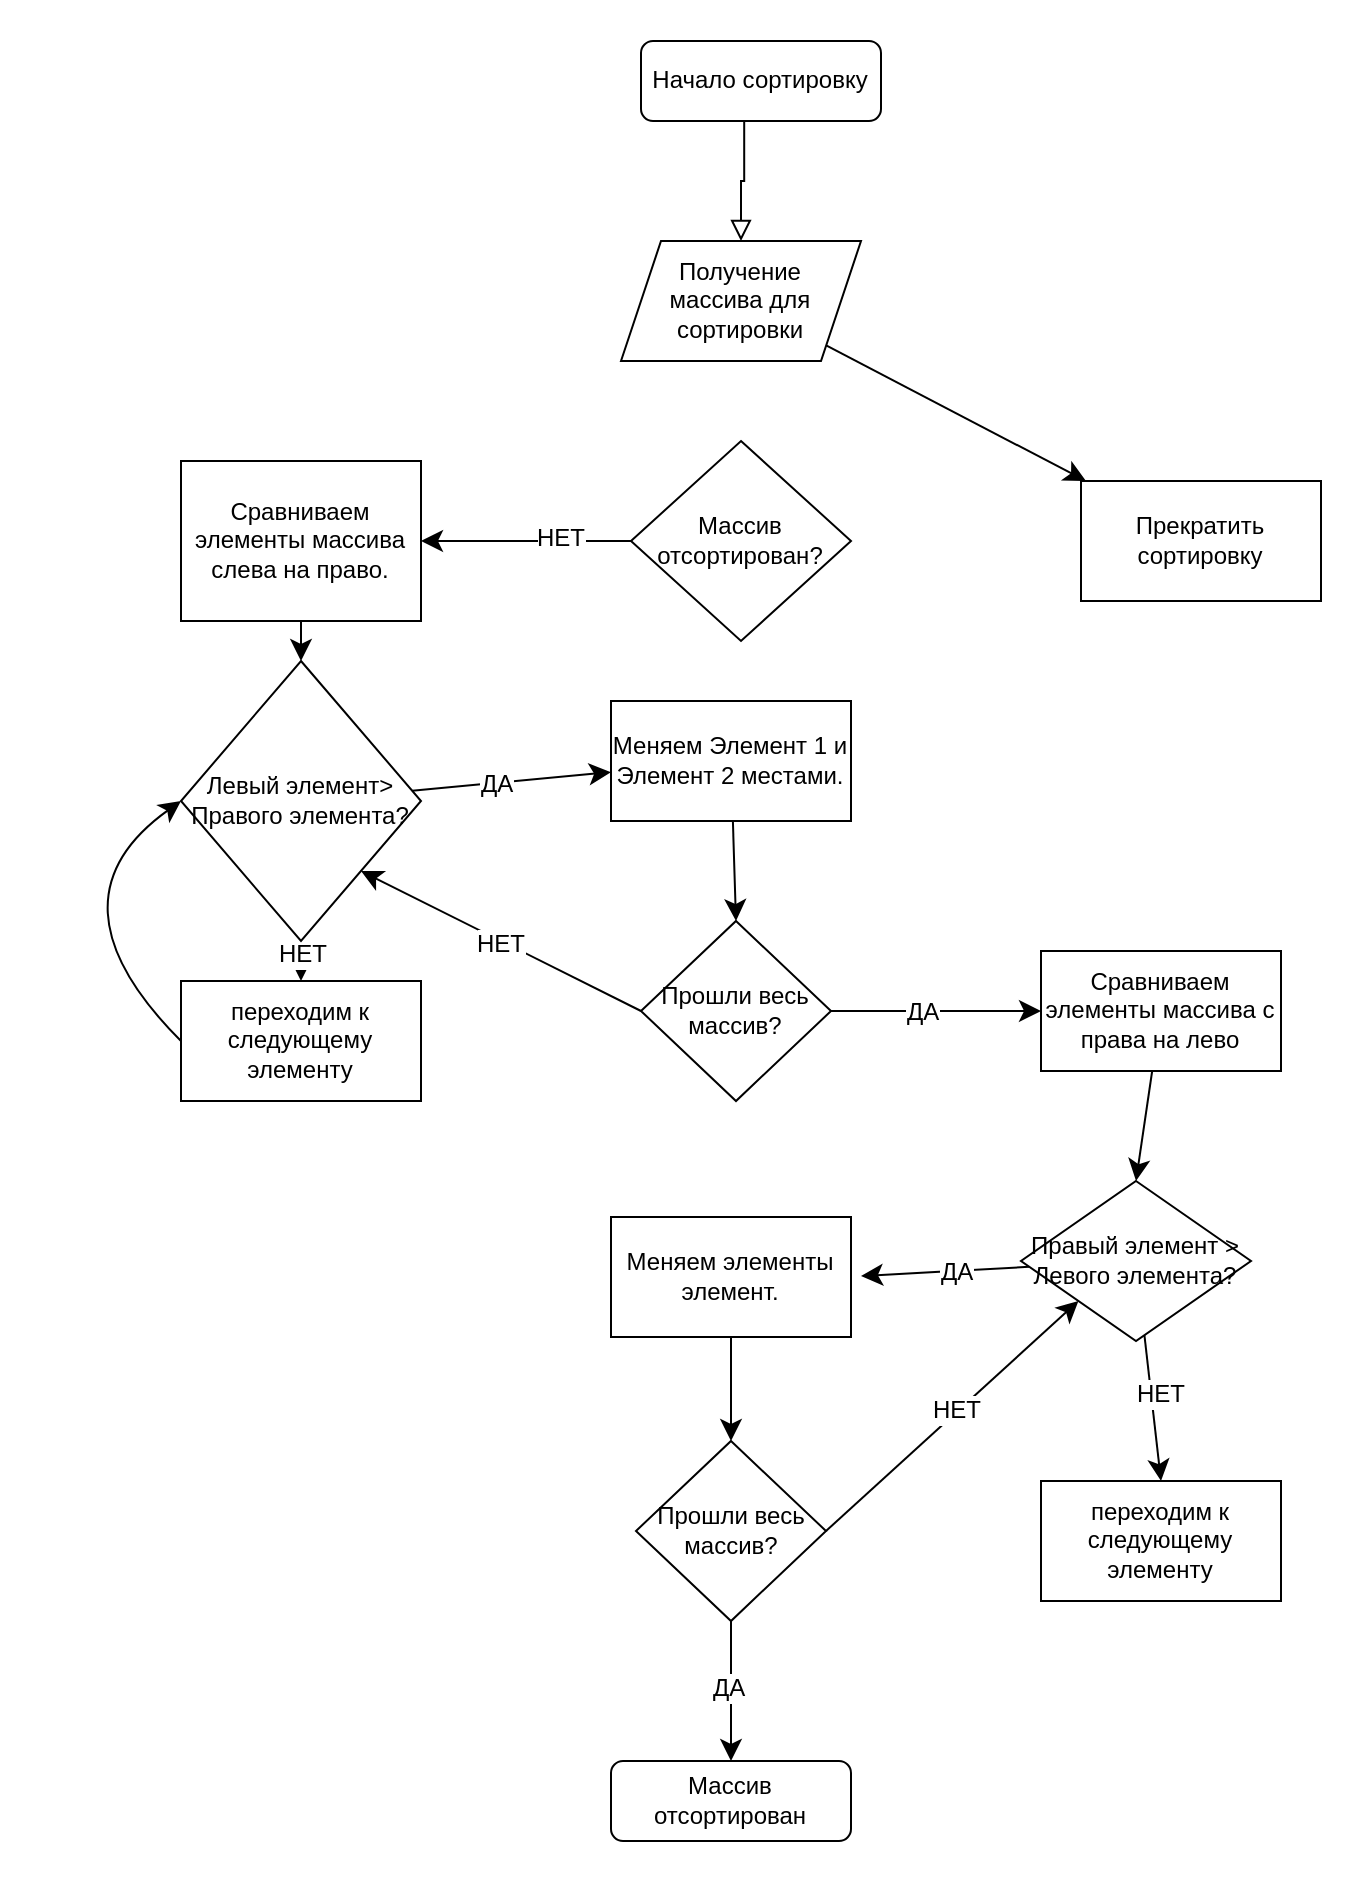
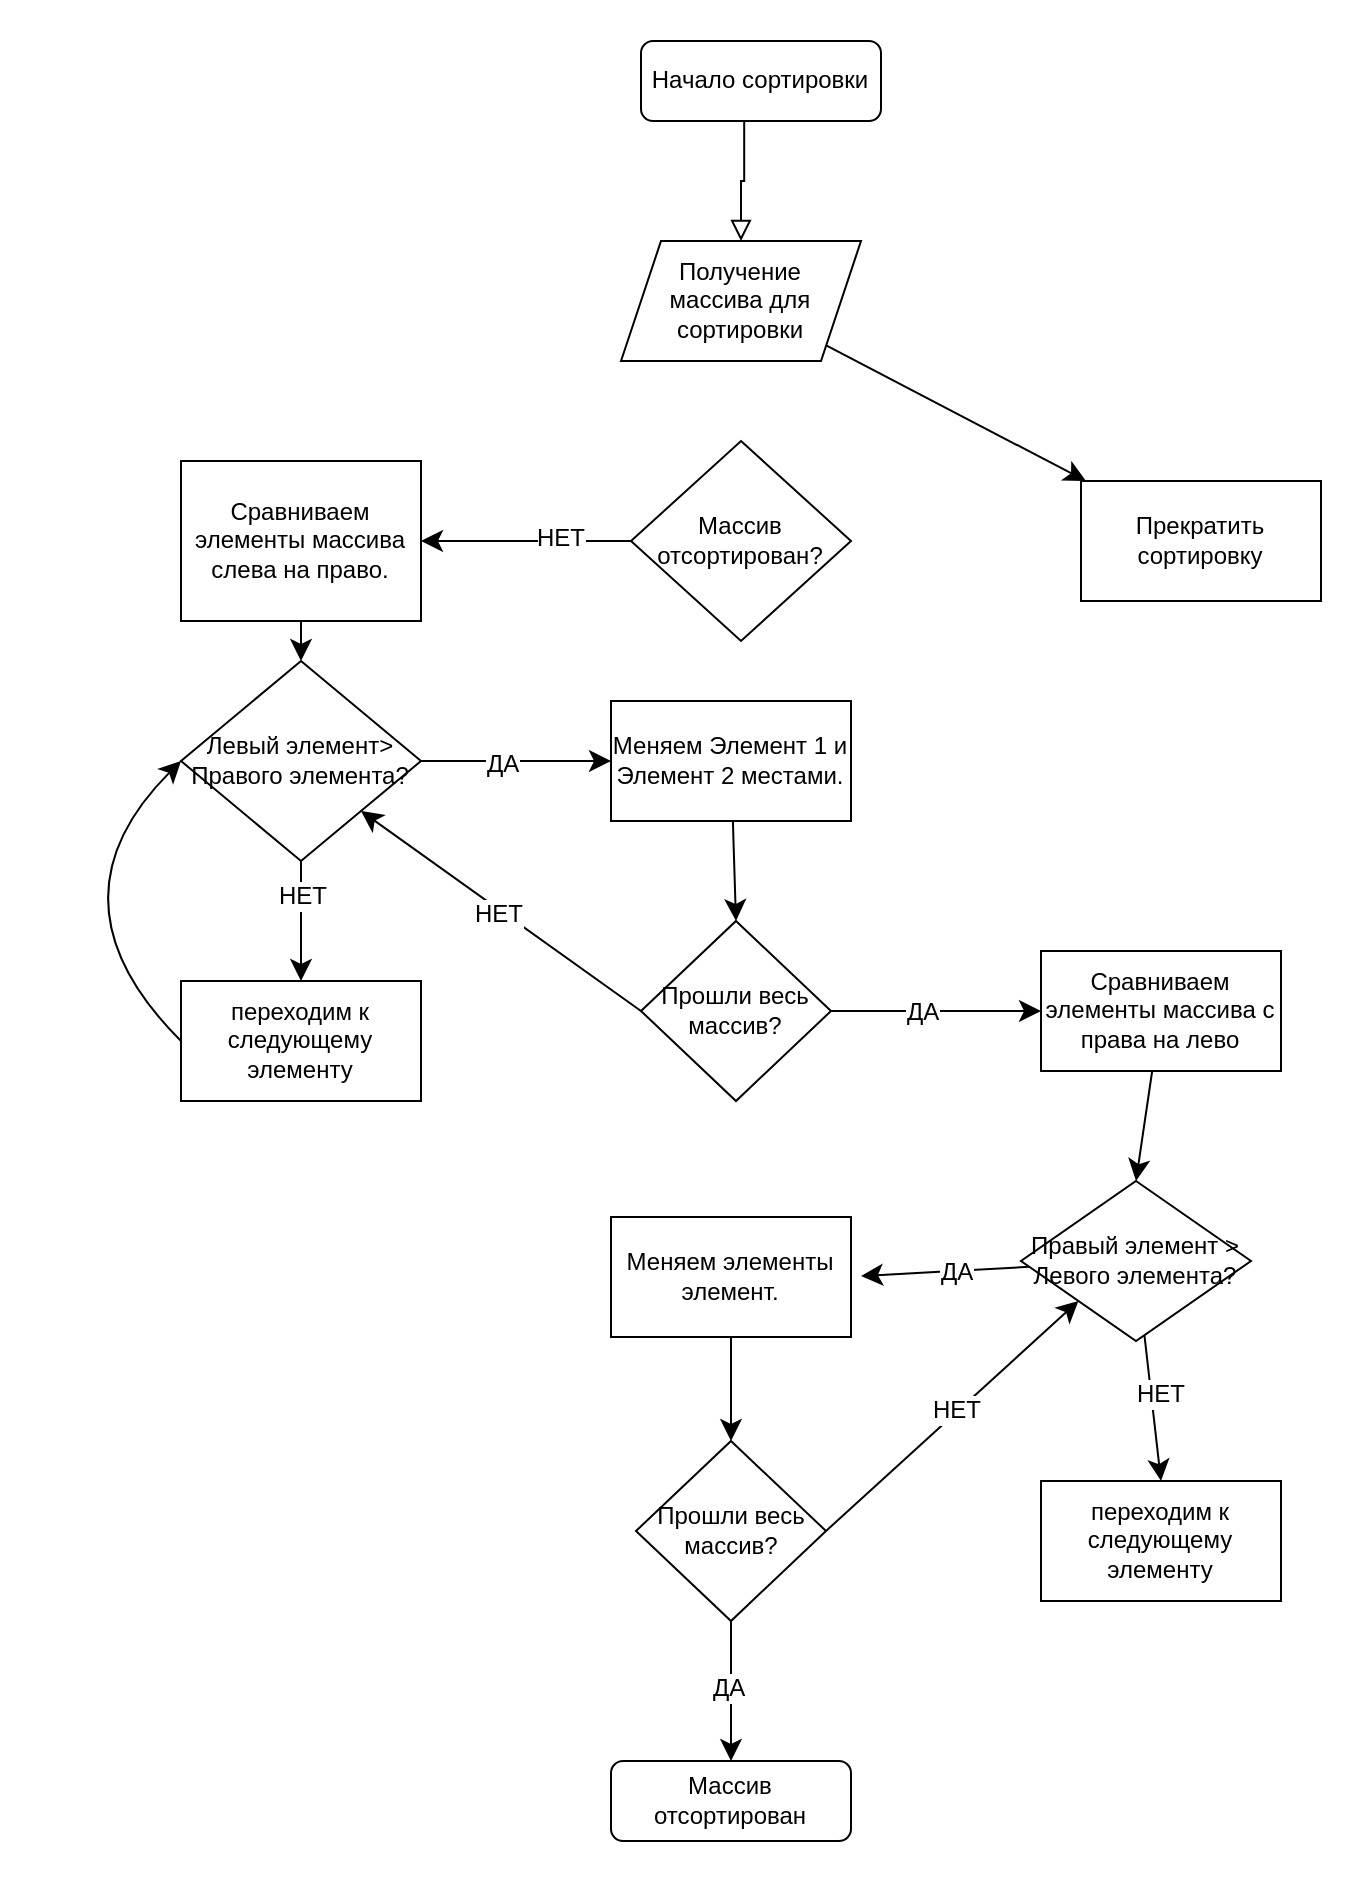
(761, 81) -> (761, 81)
(301, 801) -> (301, 761)
